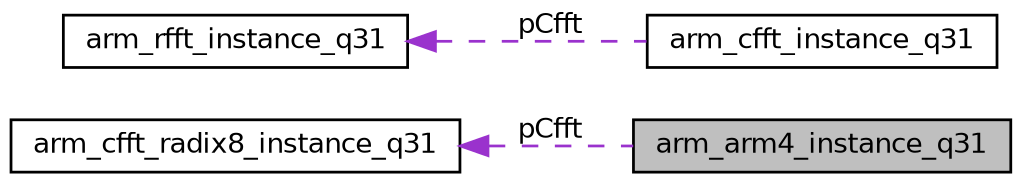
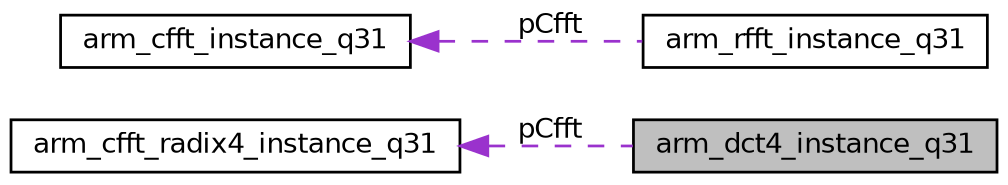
(541, 41) -> (540, 41)
(235, 146) -> (235, 146)
(822, 146) -> (815, 146)
